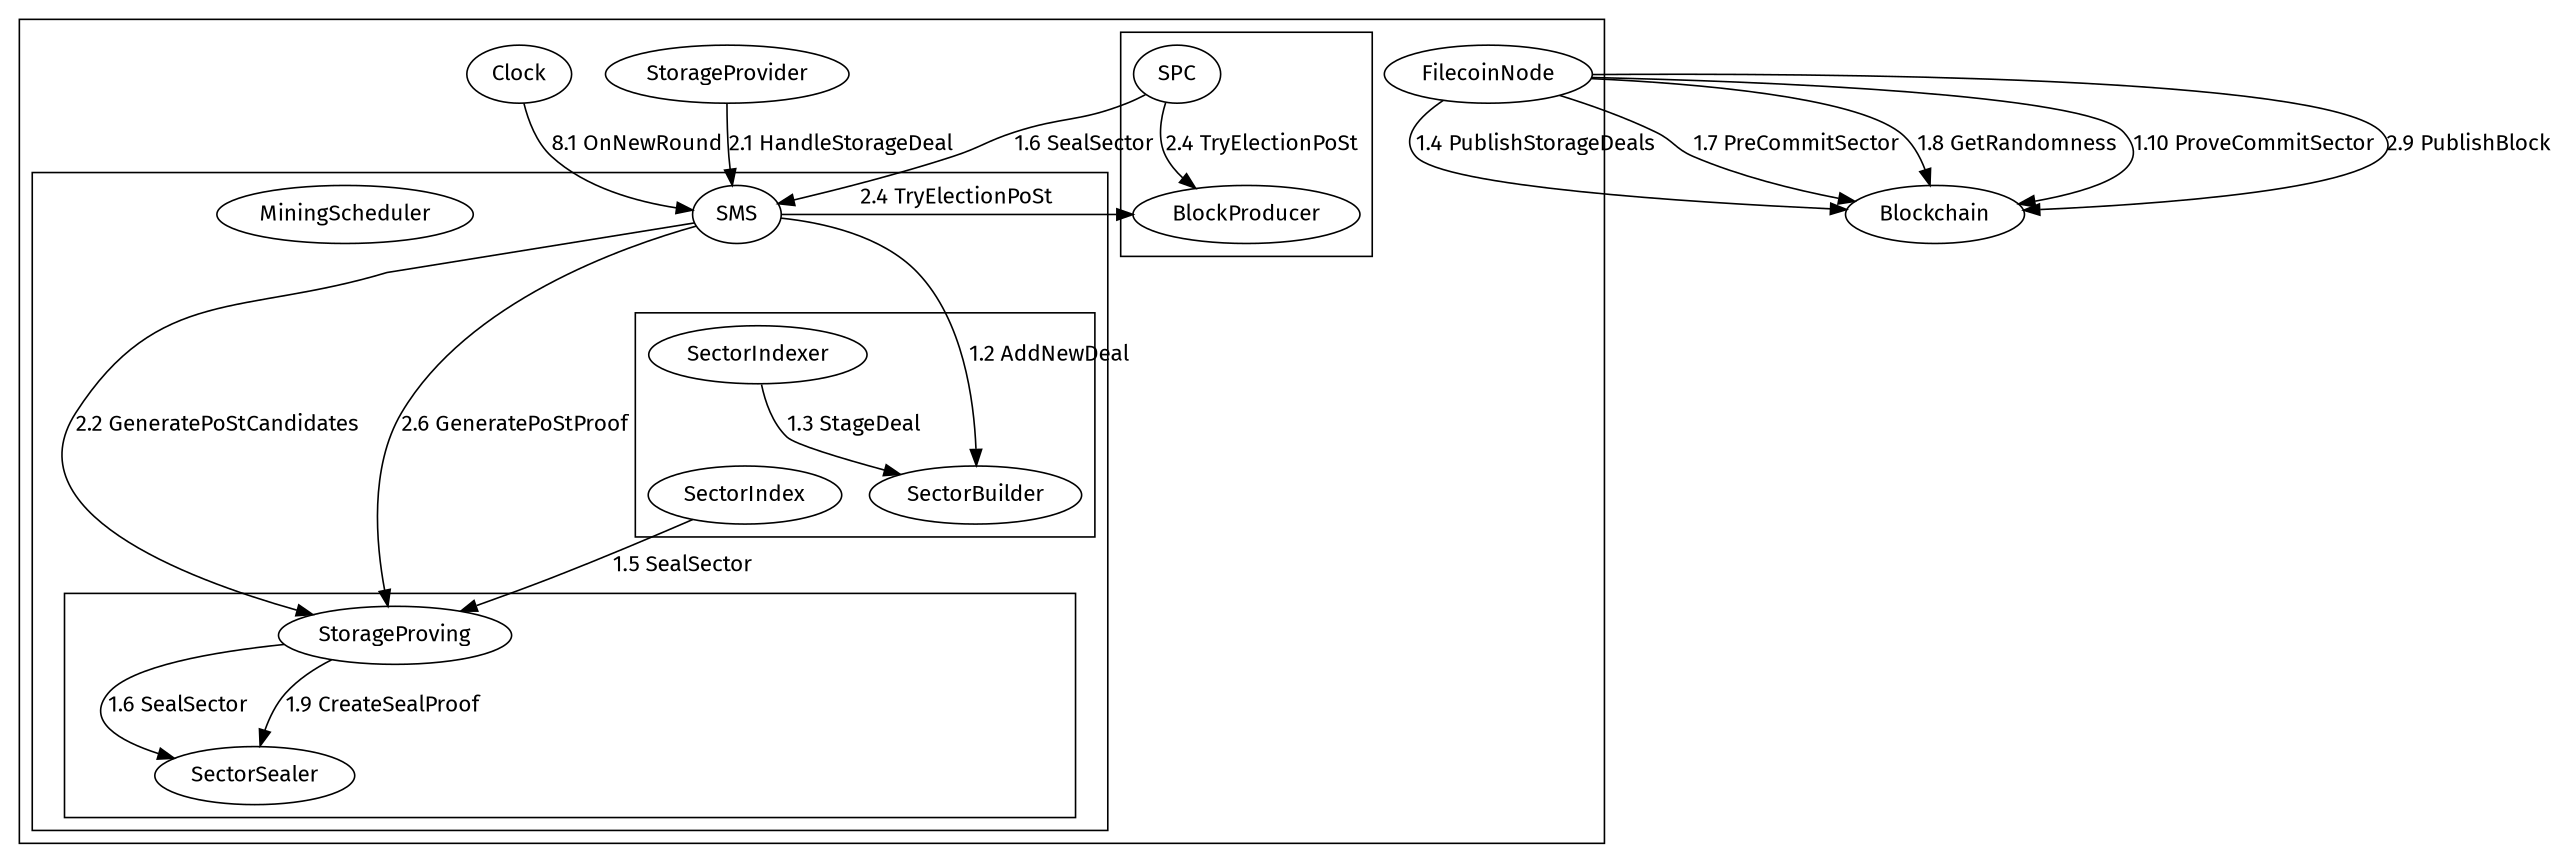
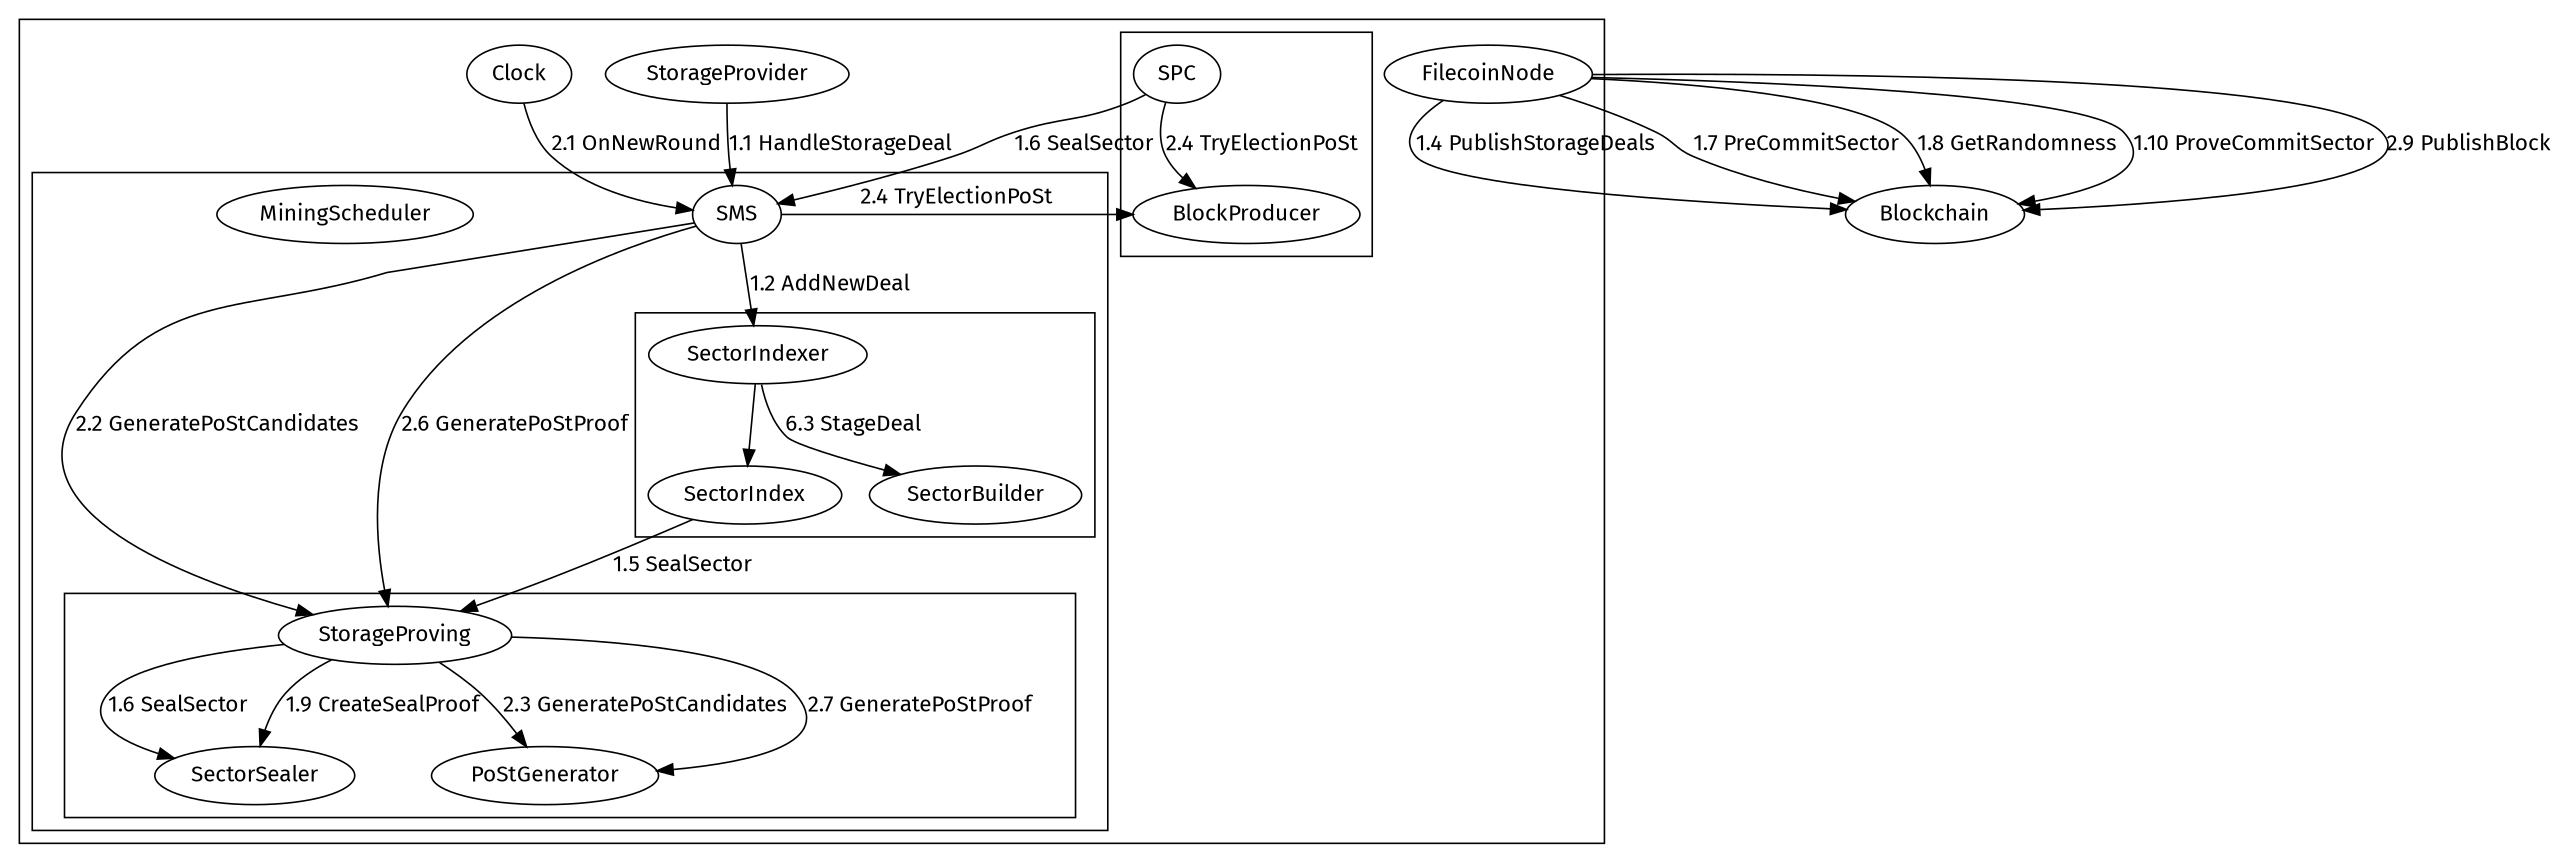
(637, 144) -> (637, 144)
(841, 144) -> (841, 144)
(930, 288) -> (746, 277)
none -> (752, 417)
(854, 425) -> (854, 425)
none -> (545, 776)
